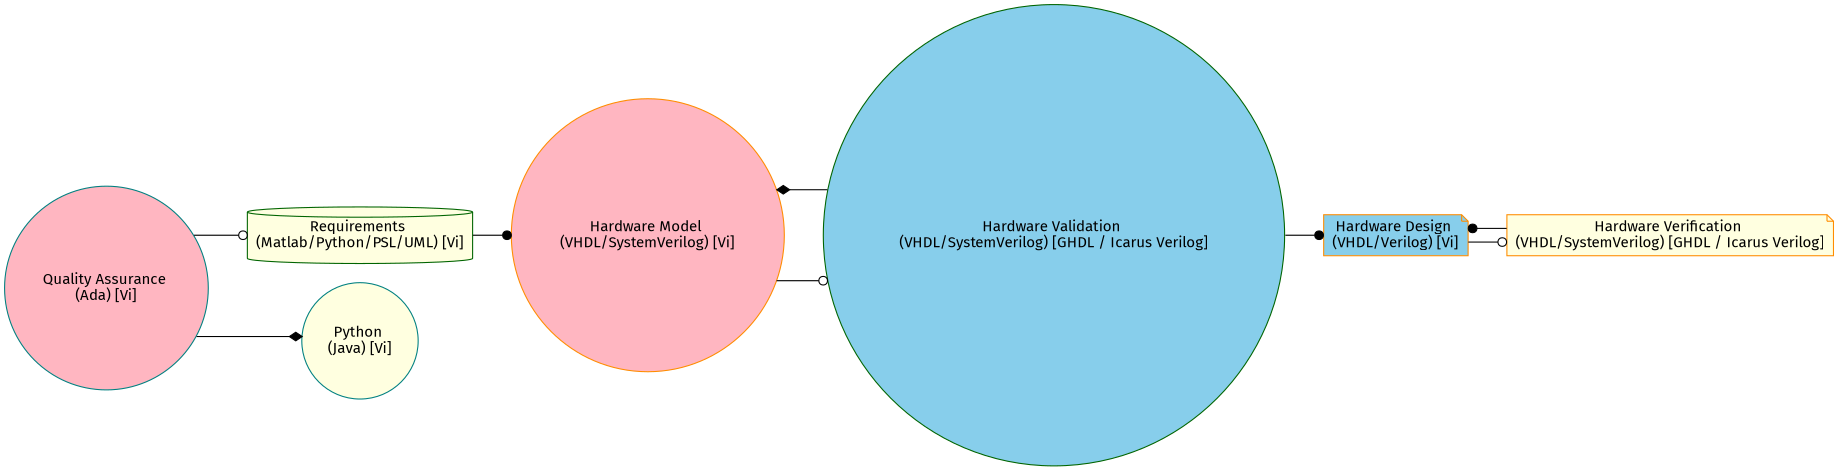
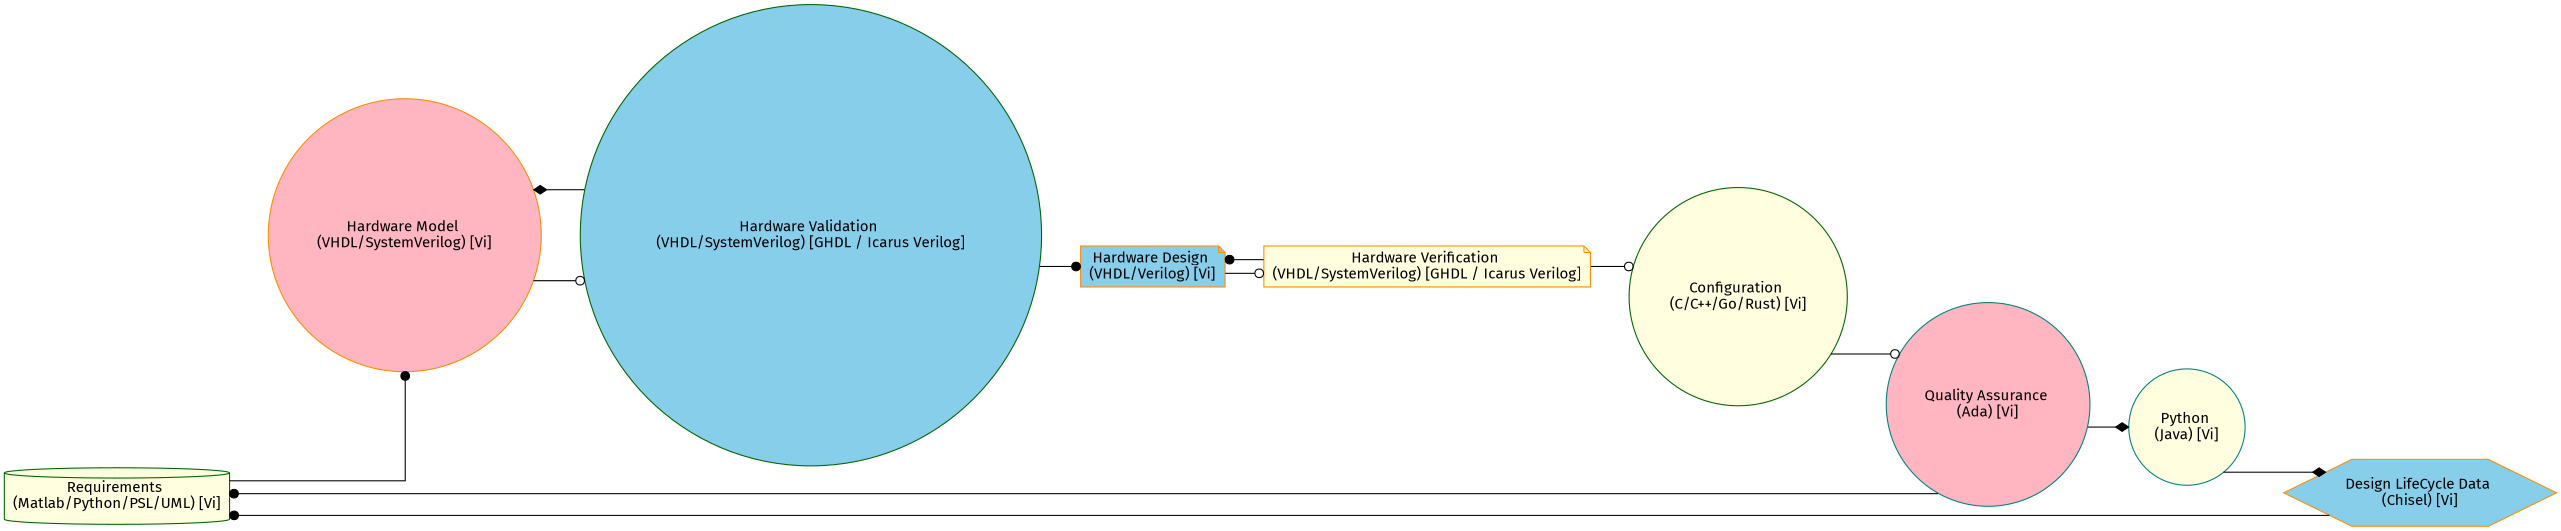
(216, 235) -> (1088, 494)
none -> (1738, 297)
none -> (2420, 493)
